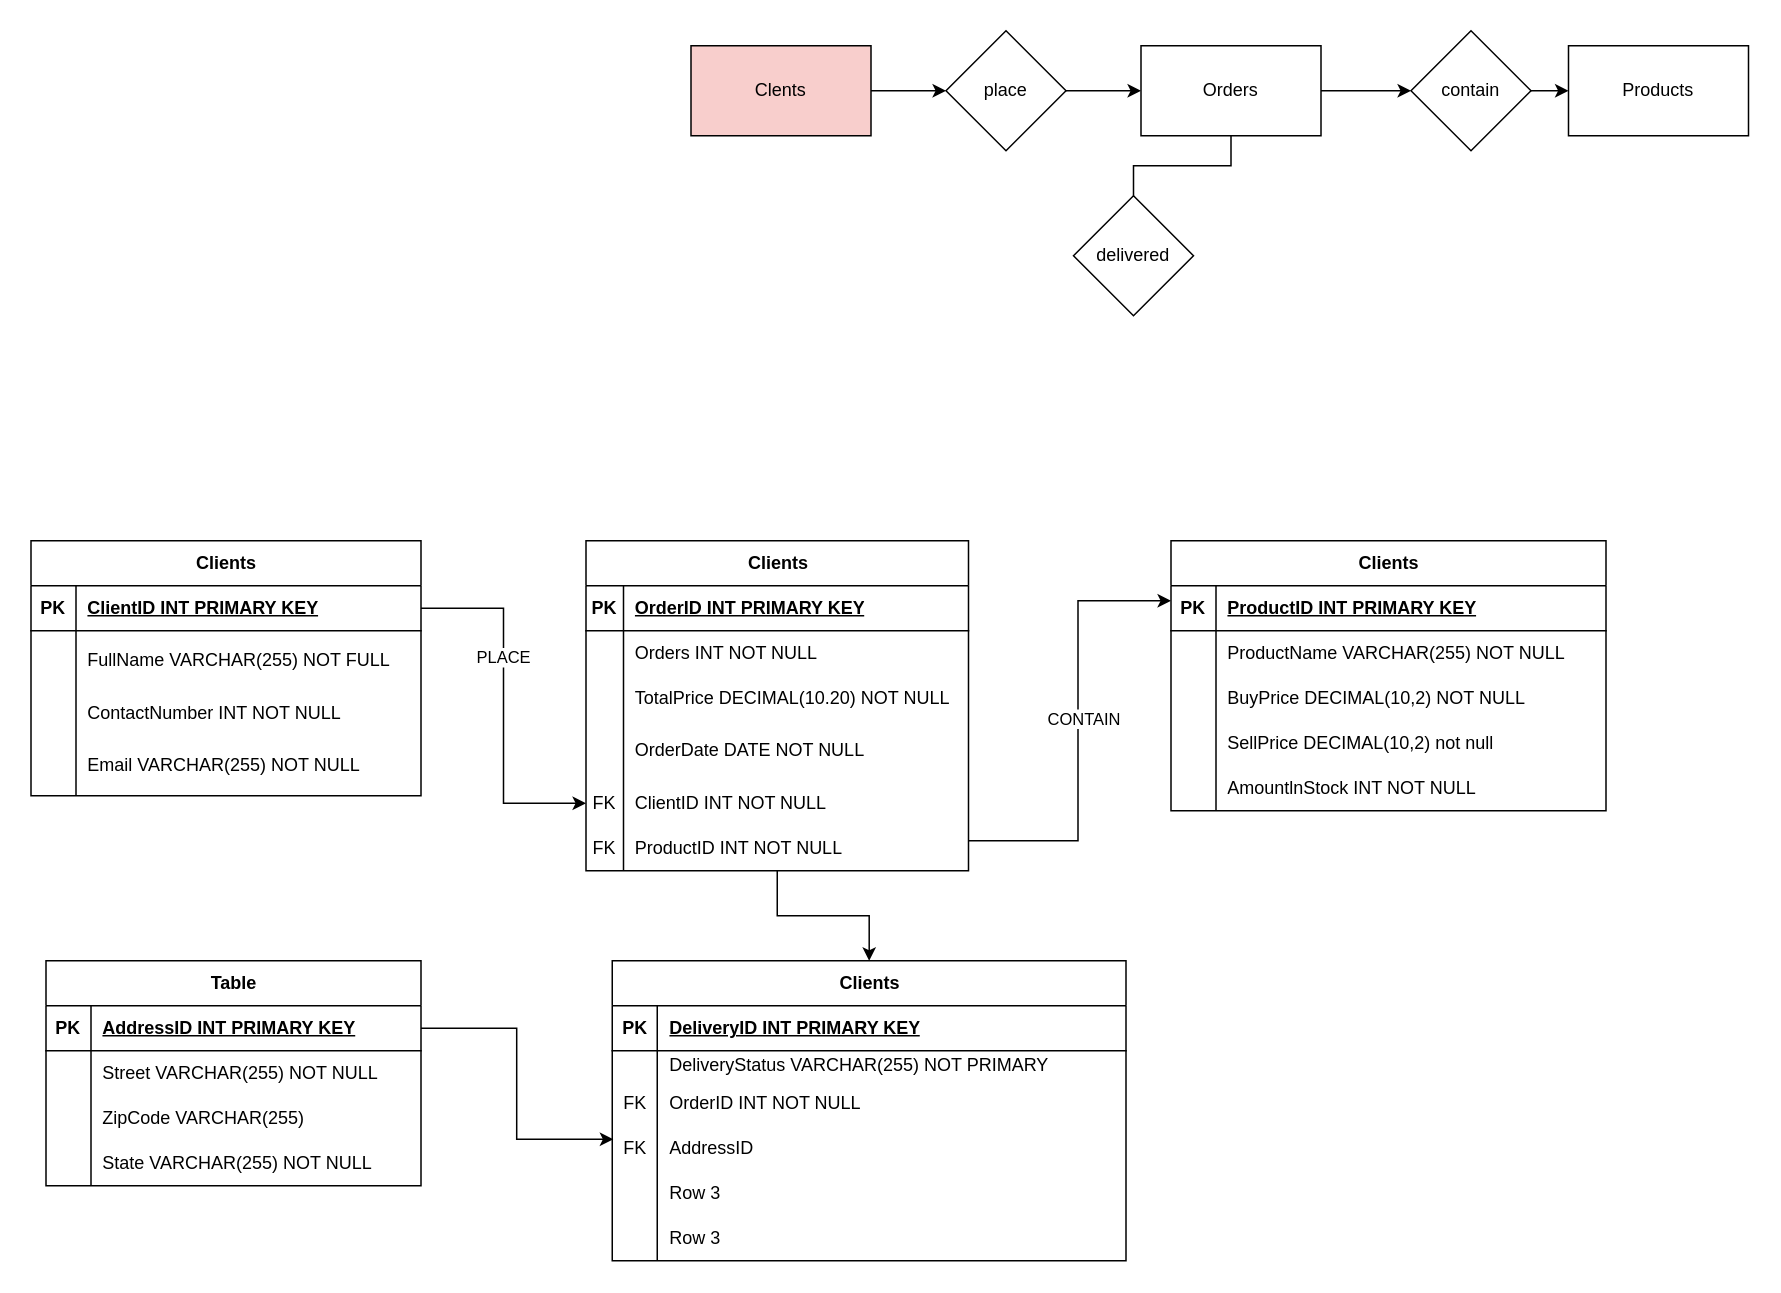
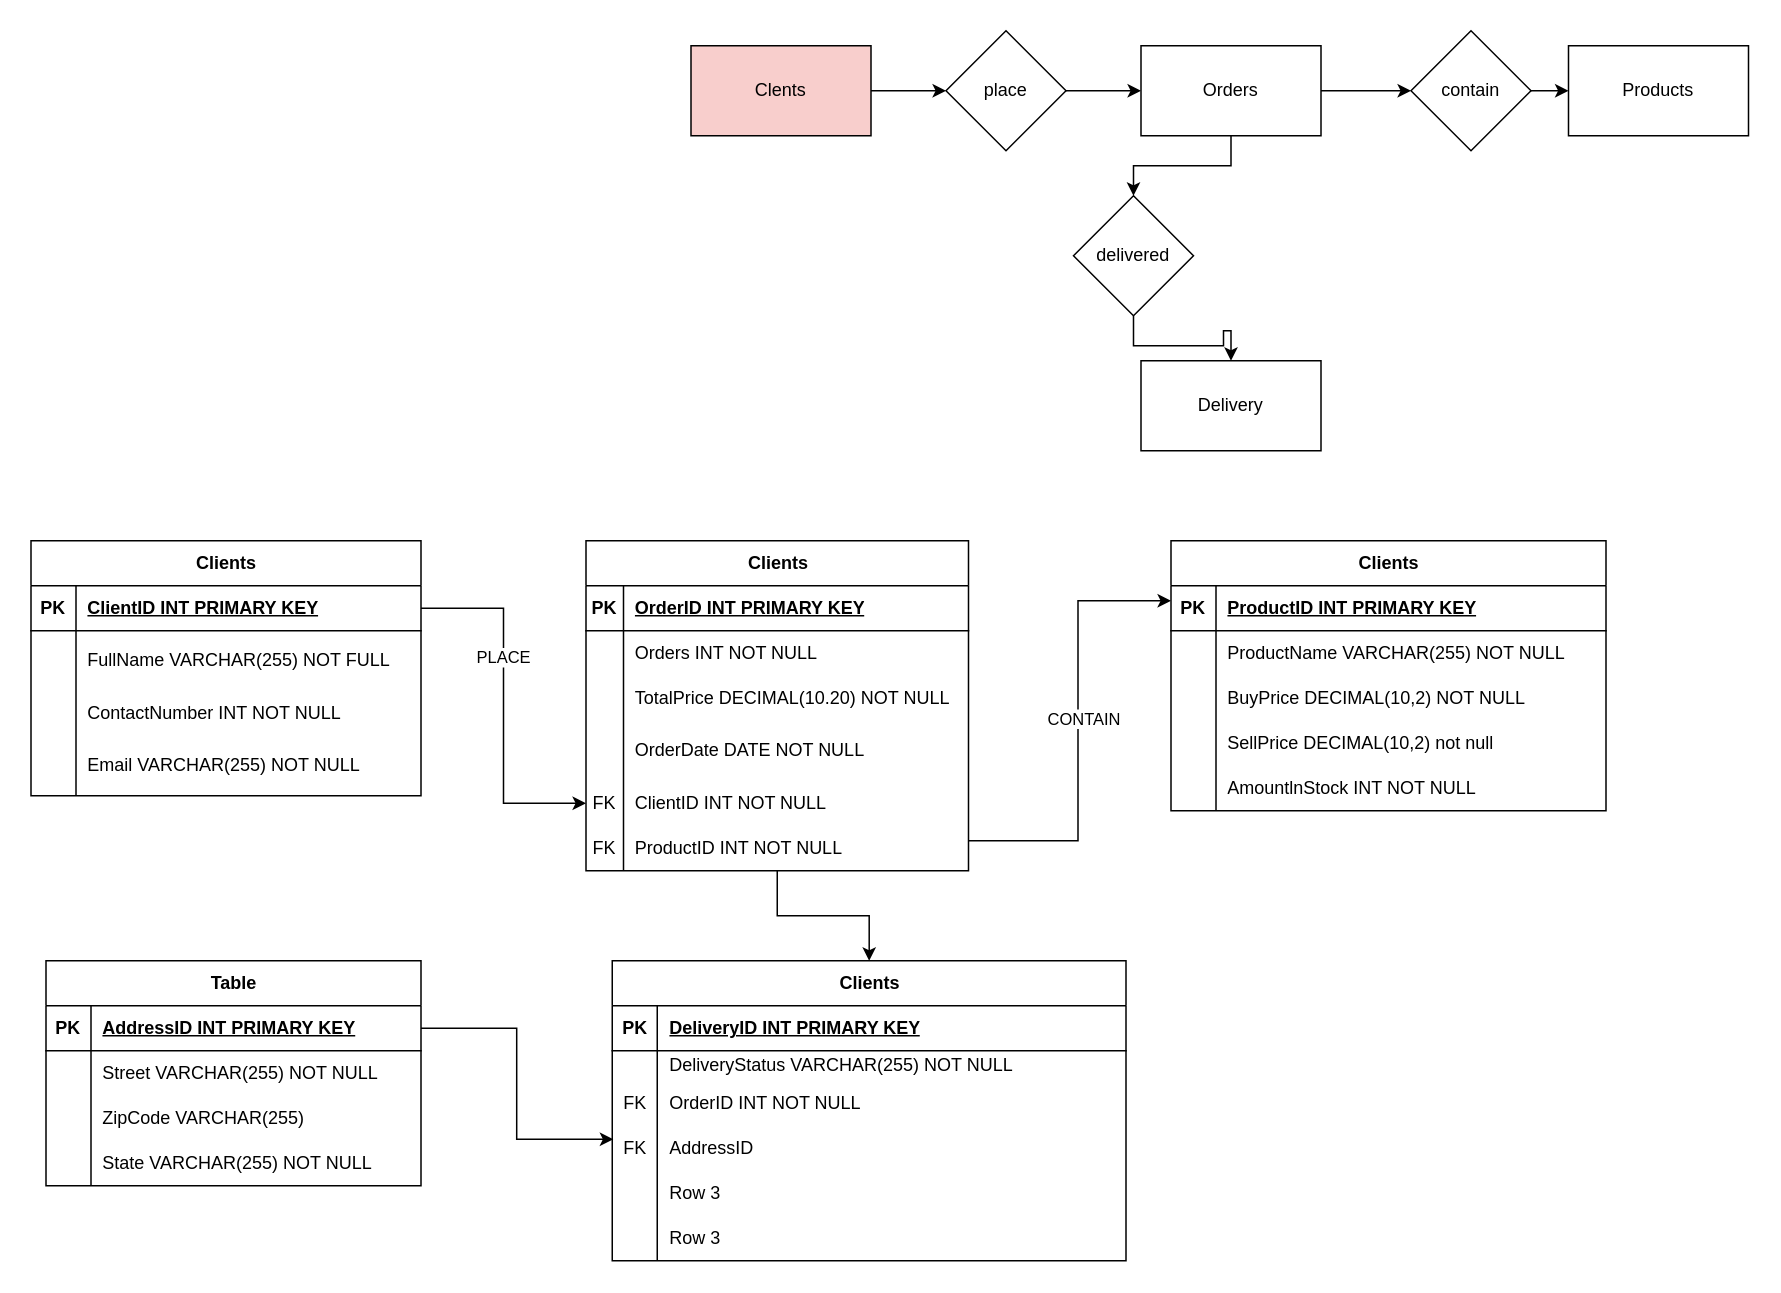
(1133, 188) -> (1133, 184)
none -> (1184, 346)
none -> (1231, 406)
(855, 1066) -> (839, 1066)
